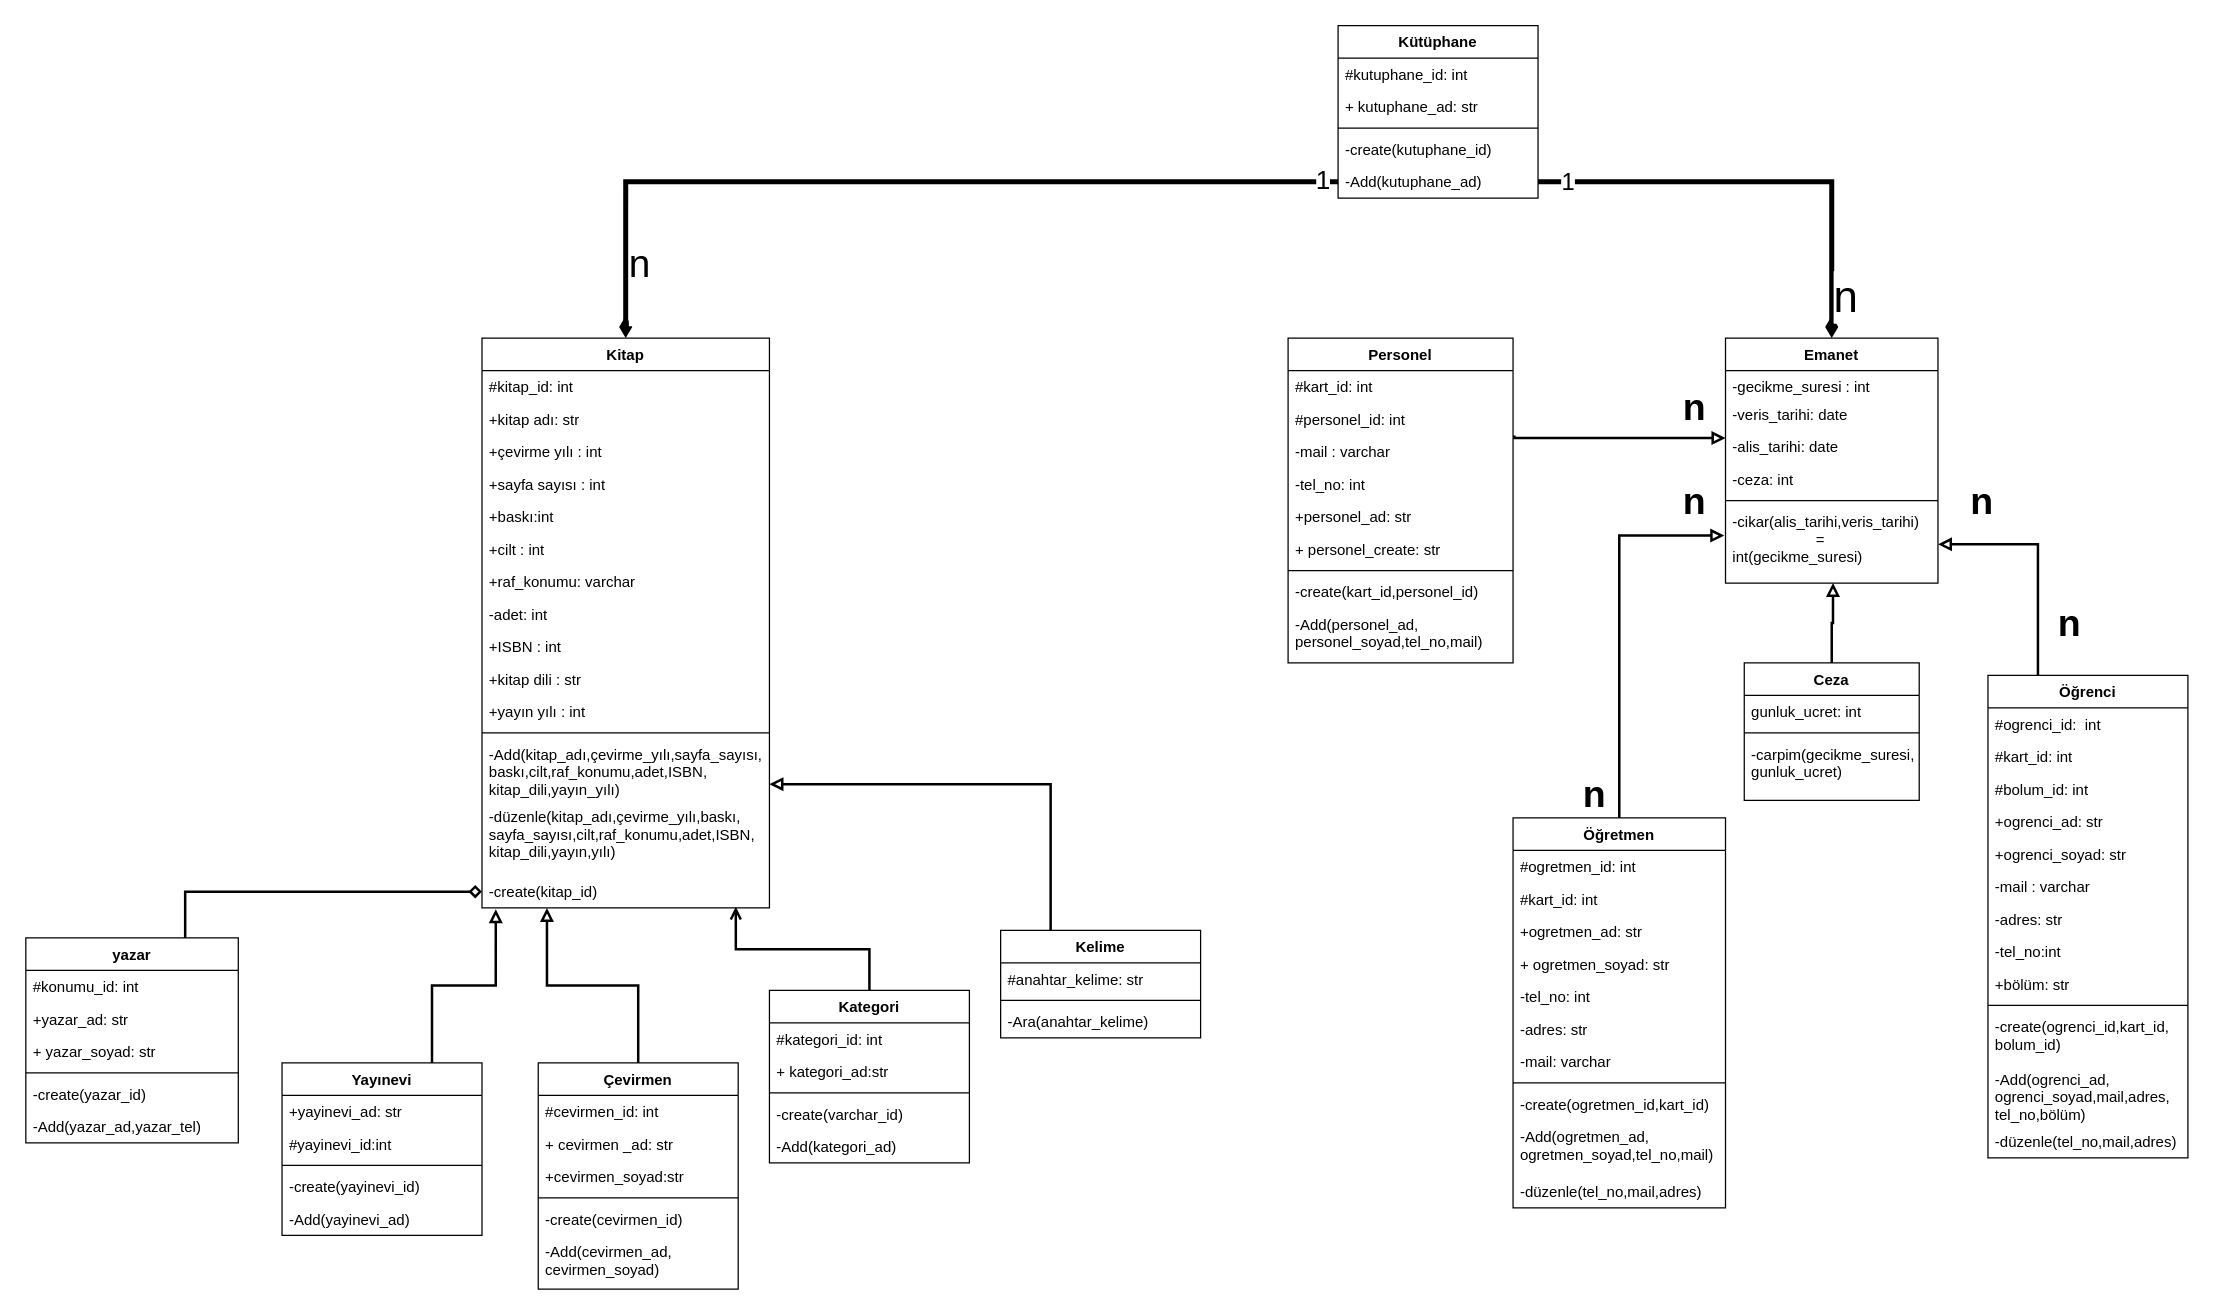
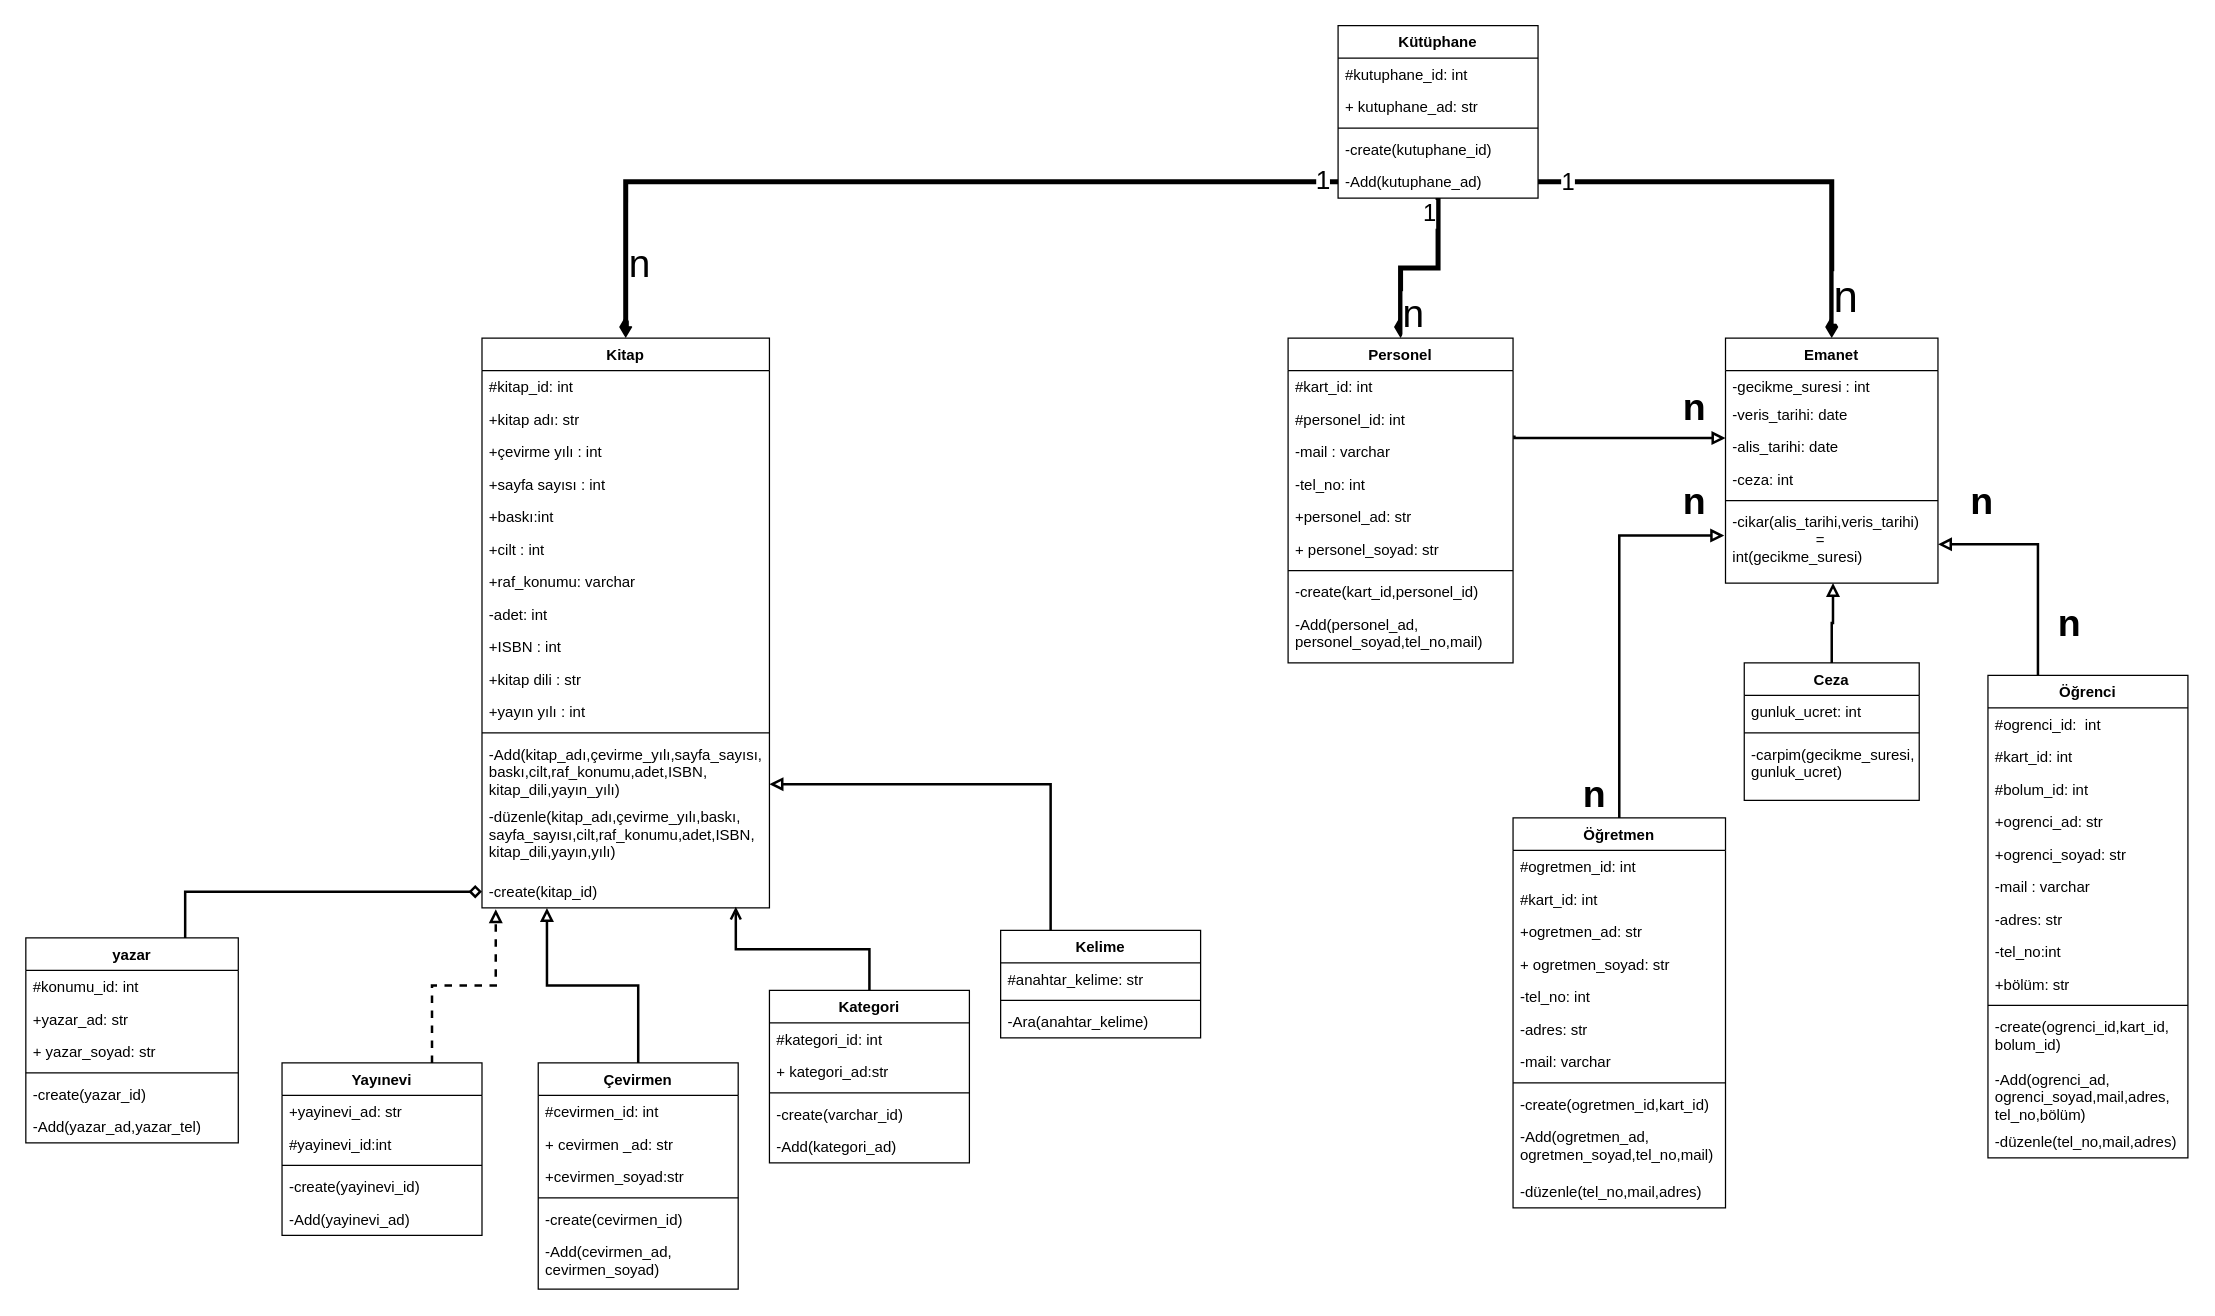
none -> (1427, 268)
(1380, 550) -> (1375, 550)
(460, 986) -> (460, 986)
